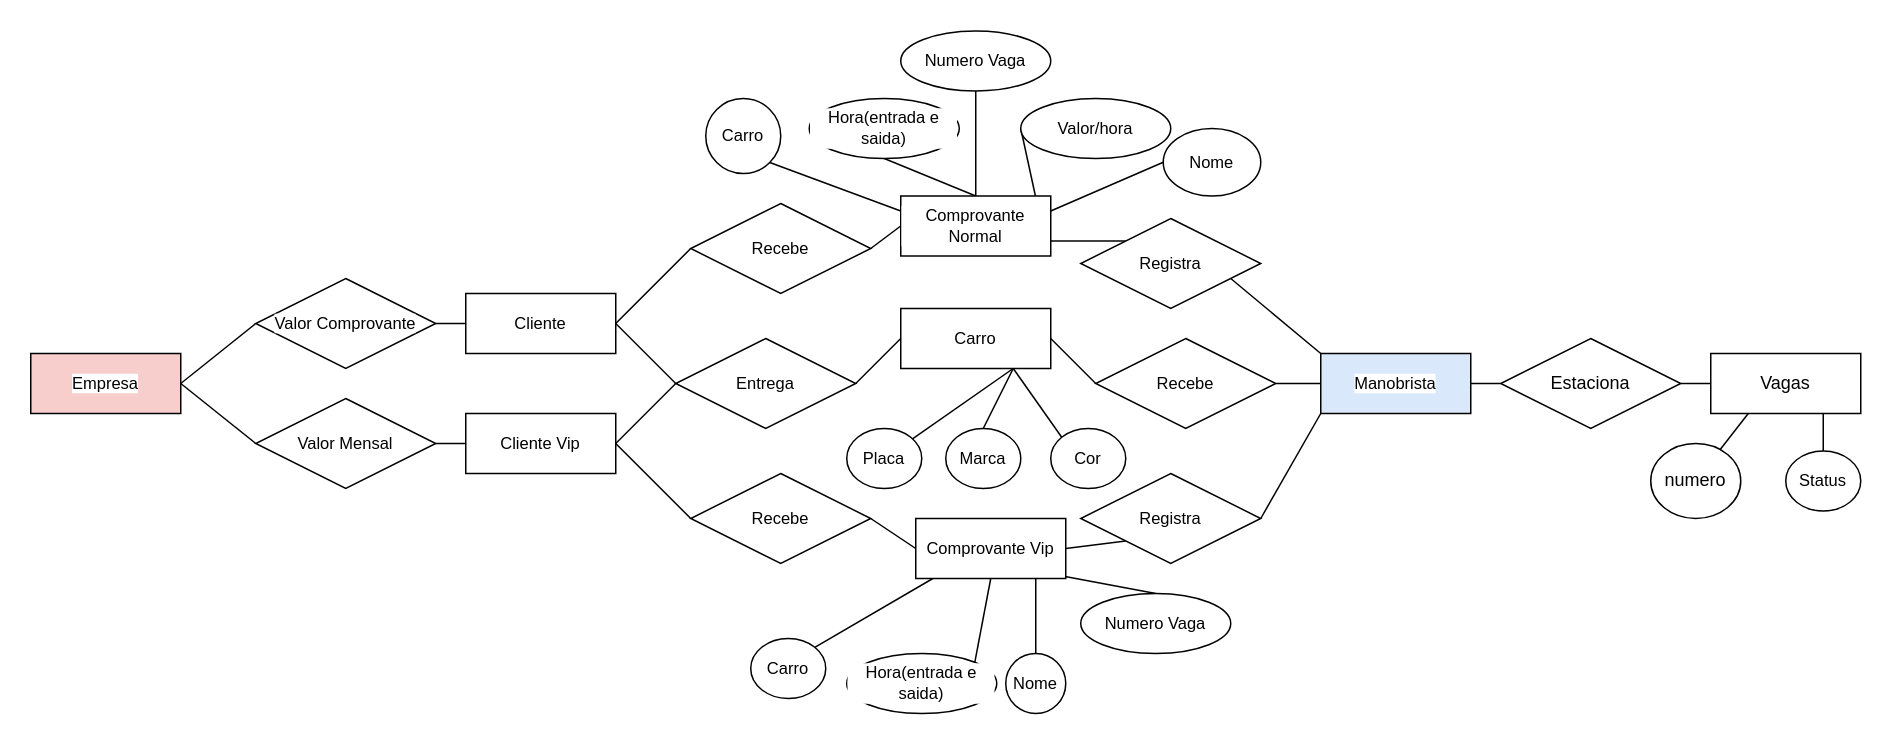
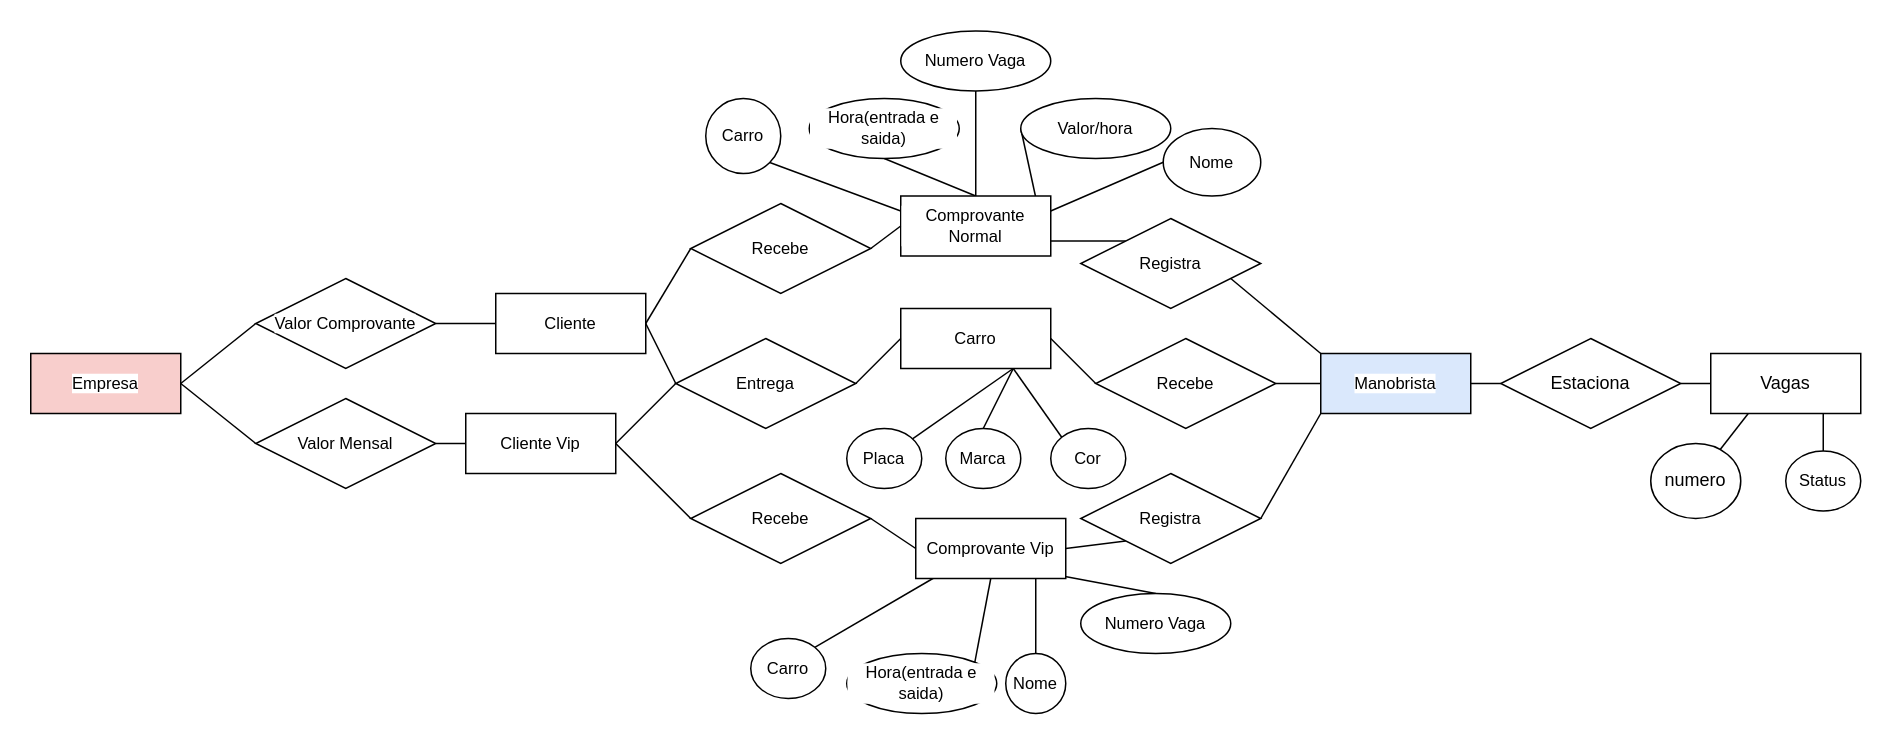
(541, 323) -> (571, 323)
